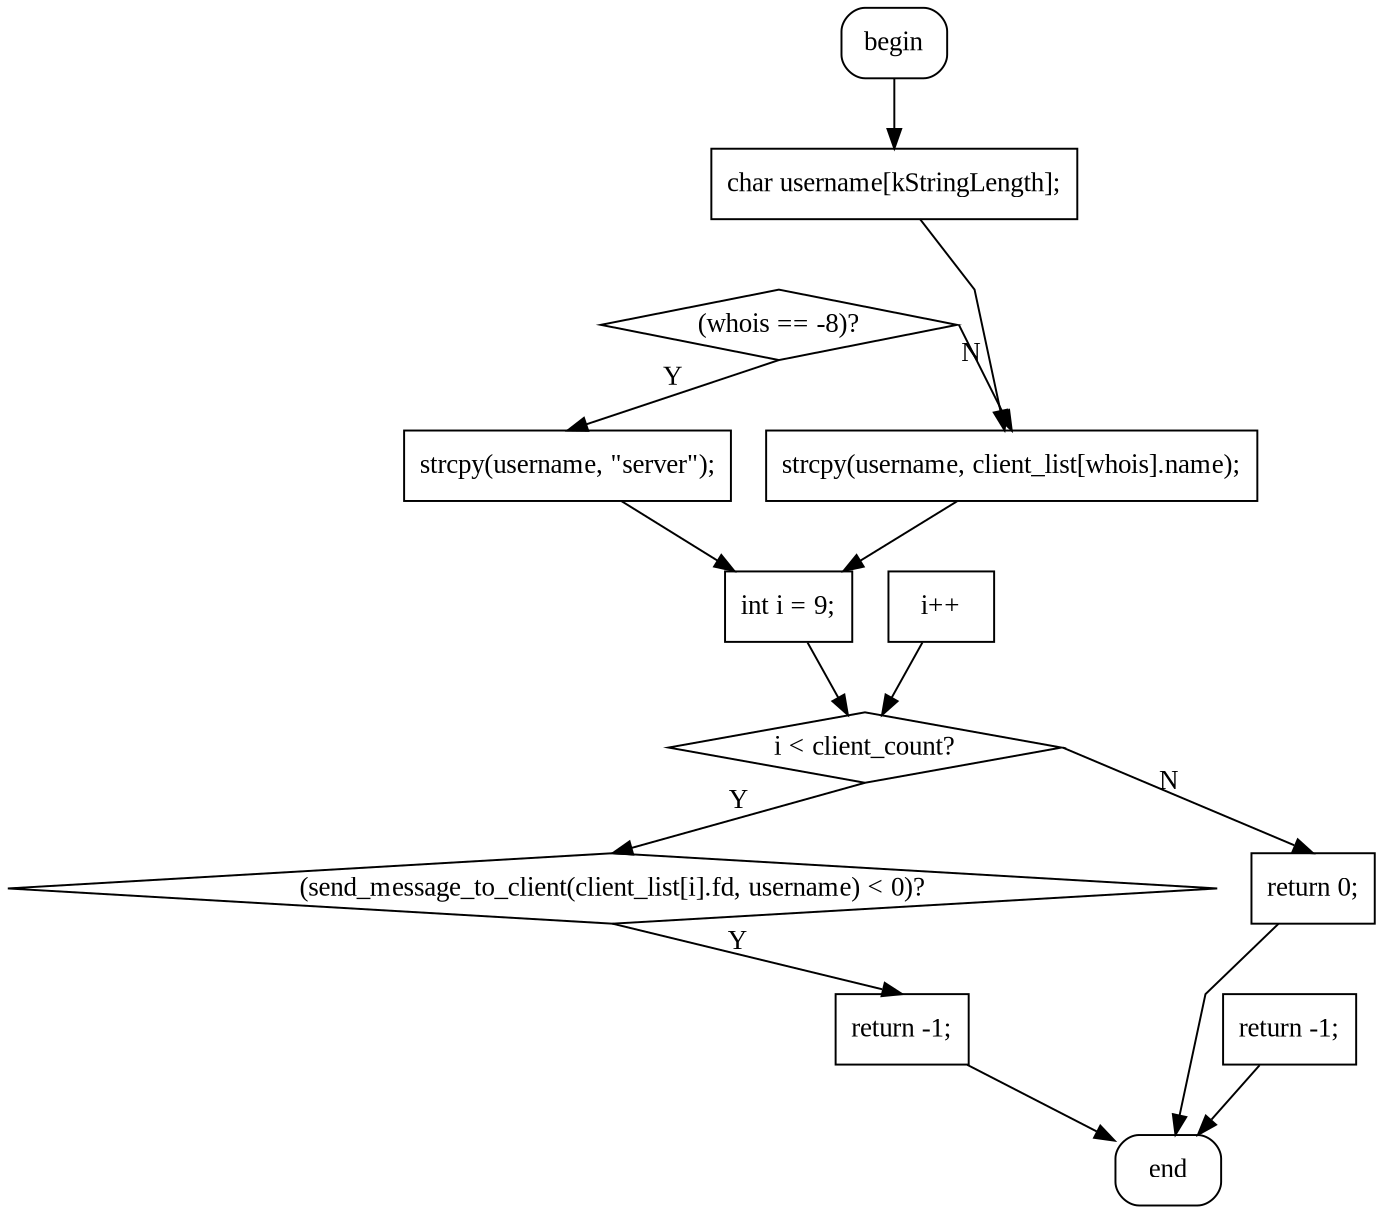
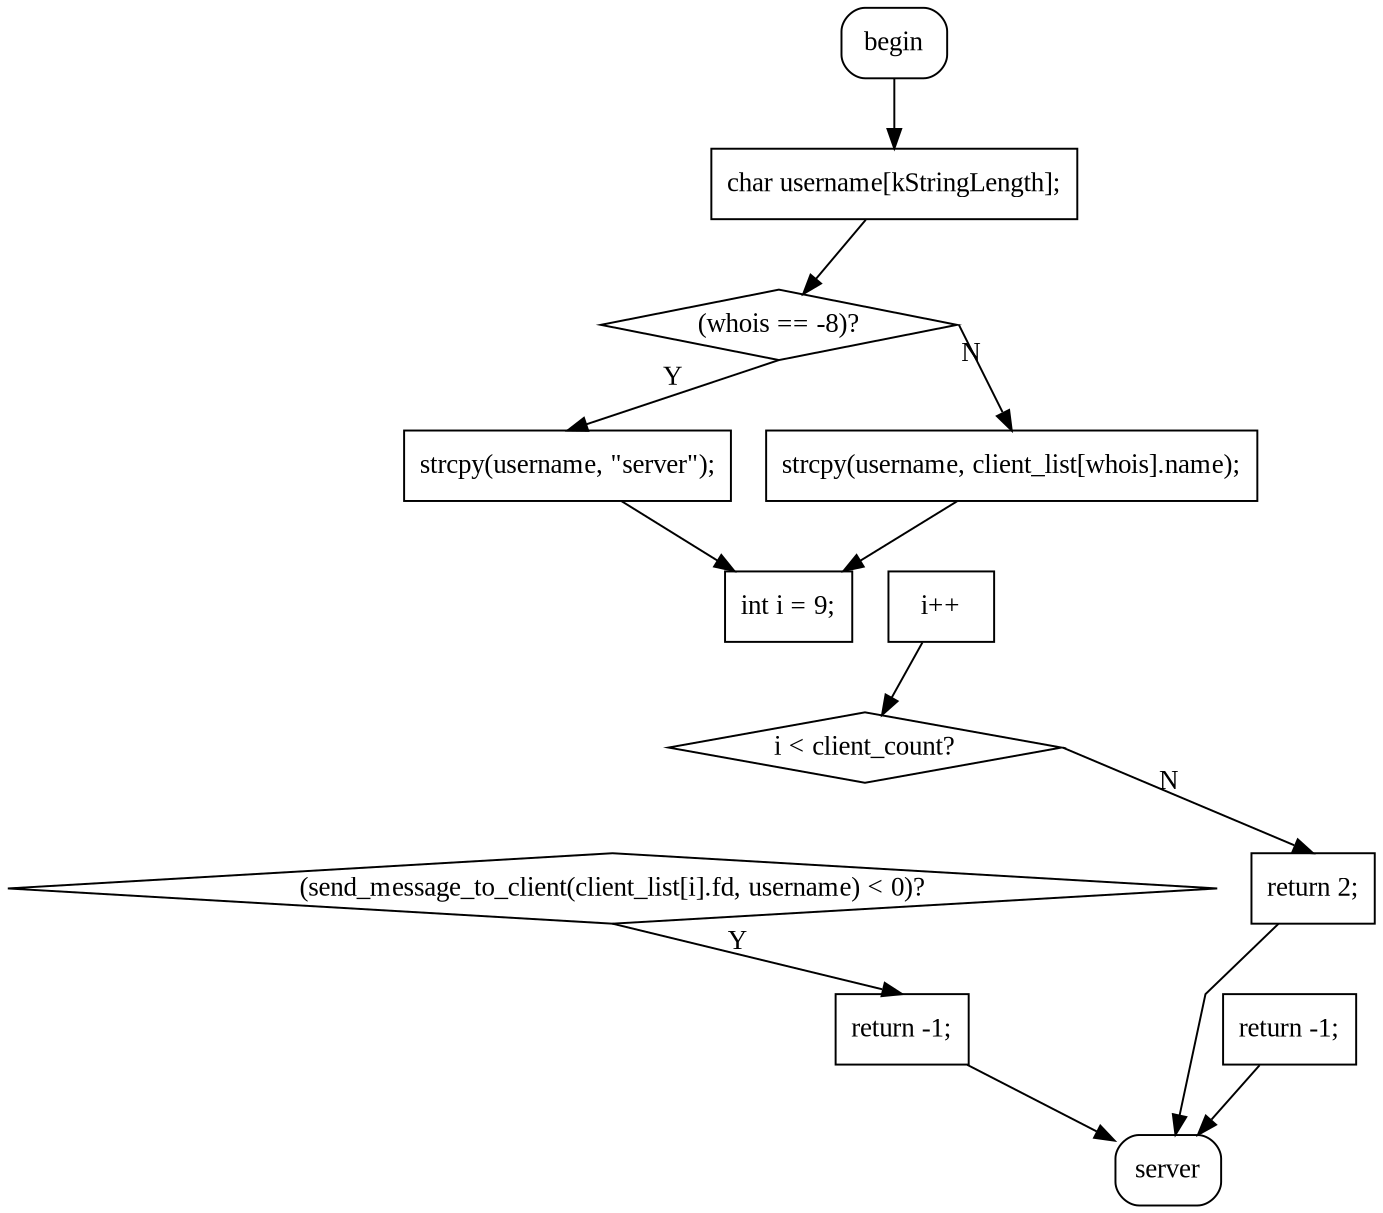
(978, 307) -> (841, 249)
(823, 670) -> none
(748, 815) -> none
(1313, 888) -> (1313, 888)
(1168, 1170) -> (1168, 1170)
